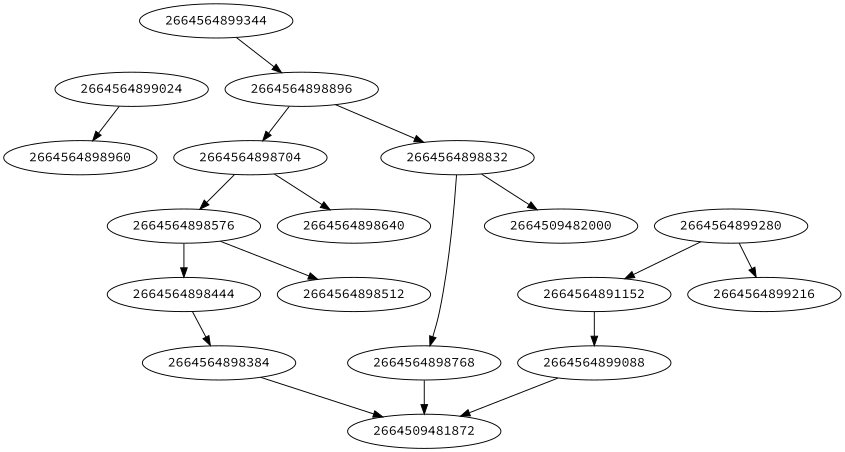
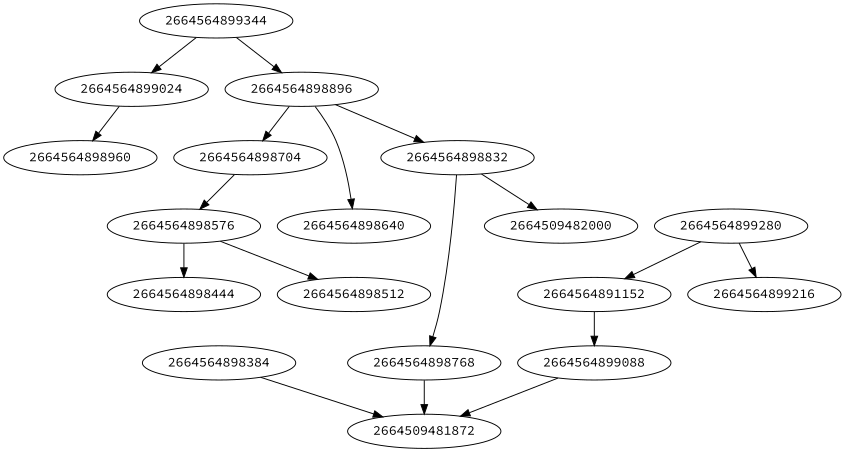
none -> (178, 52)
(298, 189) -> (340, 150)
(199, 324) -> none
